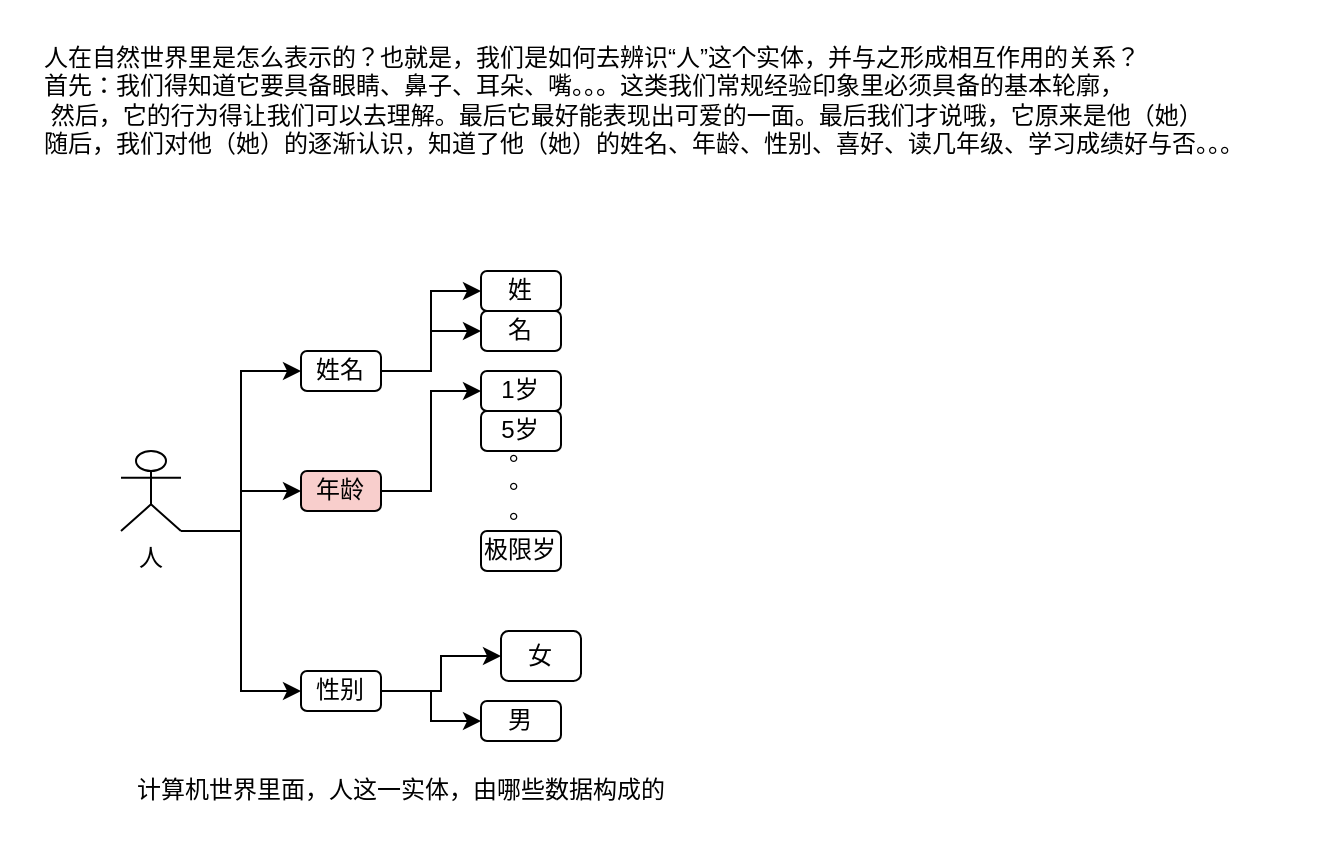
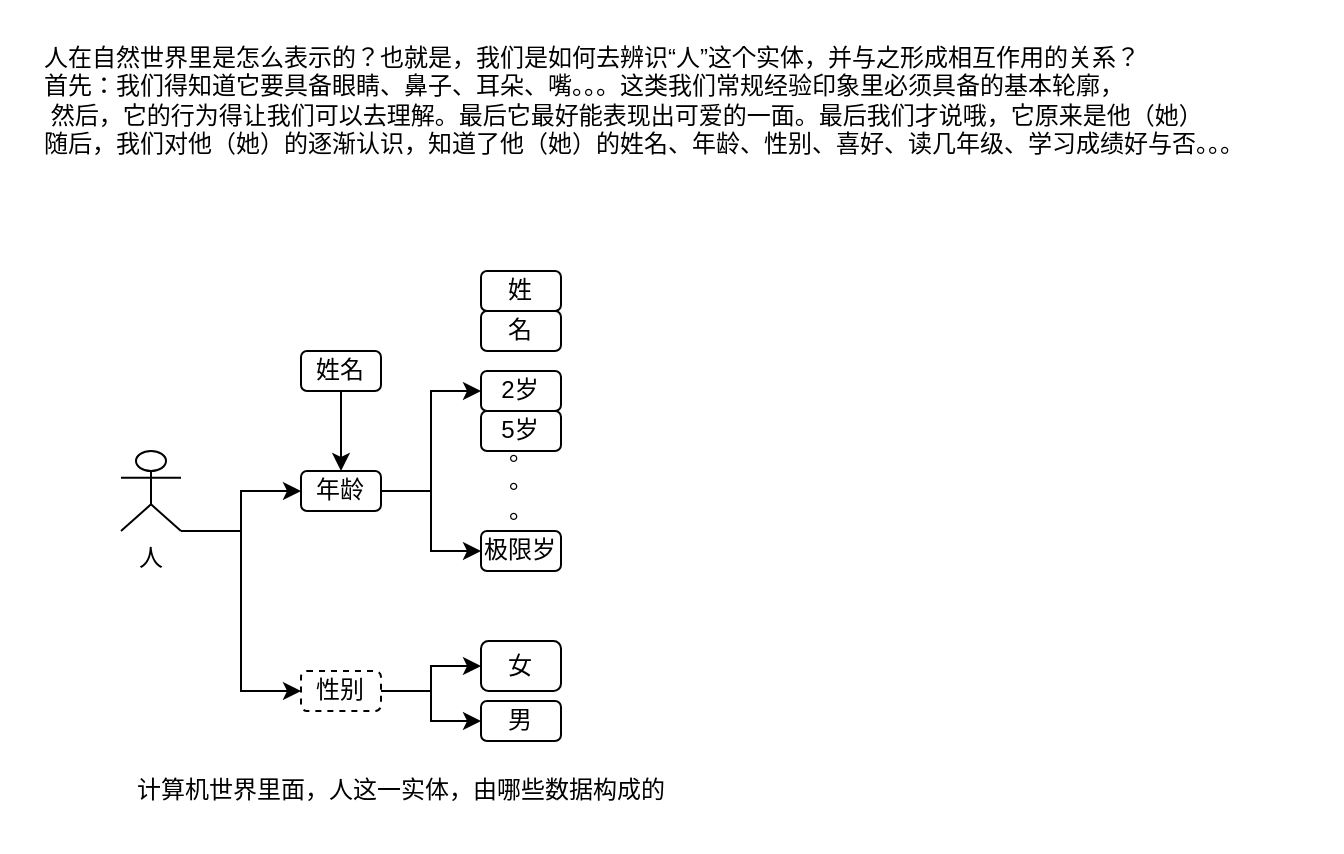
(431, 291) -> (341, 424)
(451, 331) -> none
(521, 391) -> (521, 391)
(241, 406) -> none
(341, 491) -> (341, 491)
none -> (431, 541)
(541, 656) -> (521, 666)
(341, 691) -> (341, 691)
